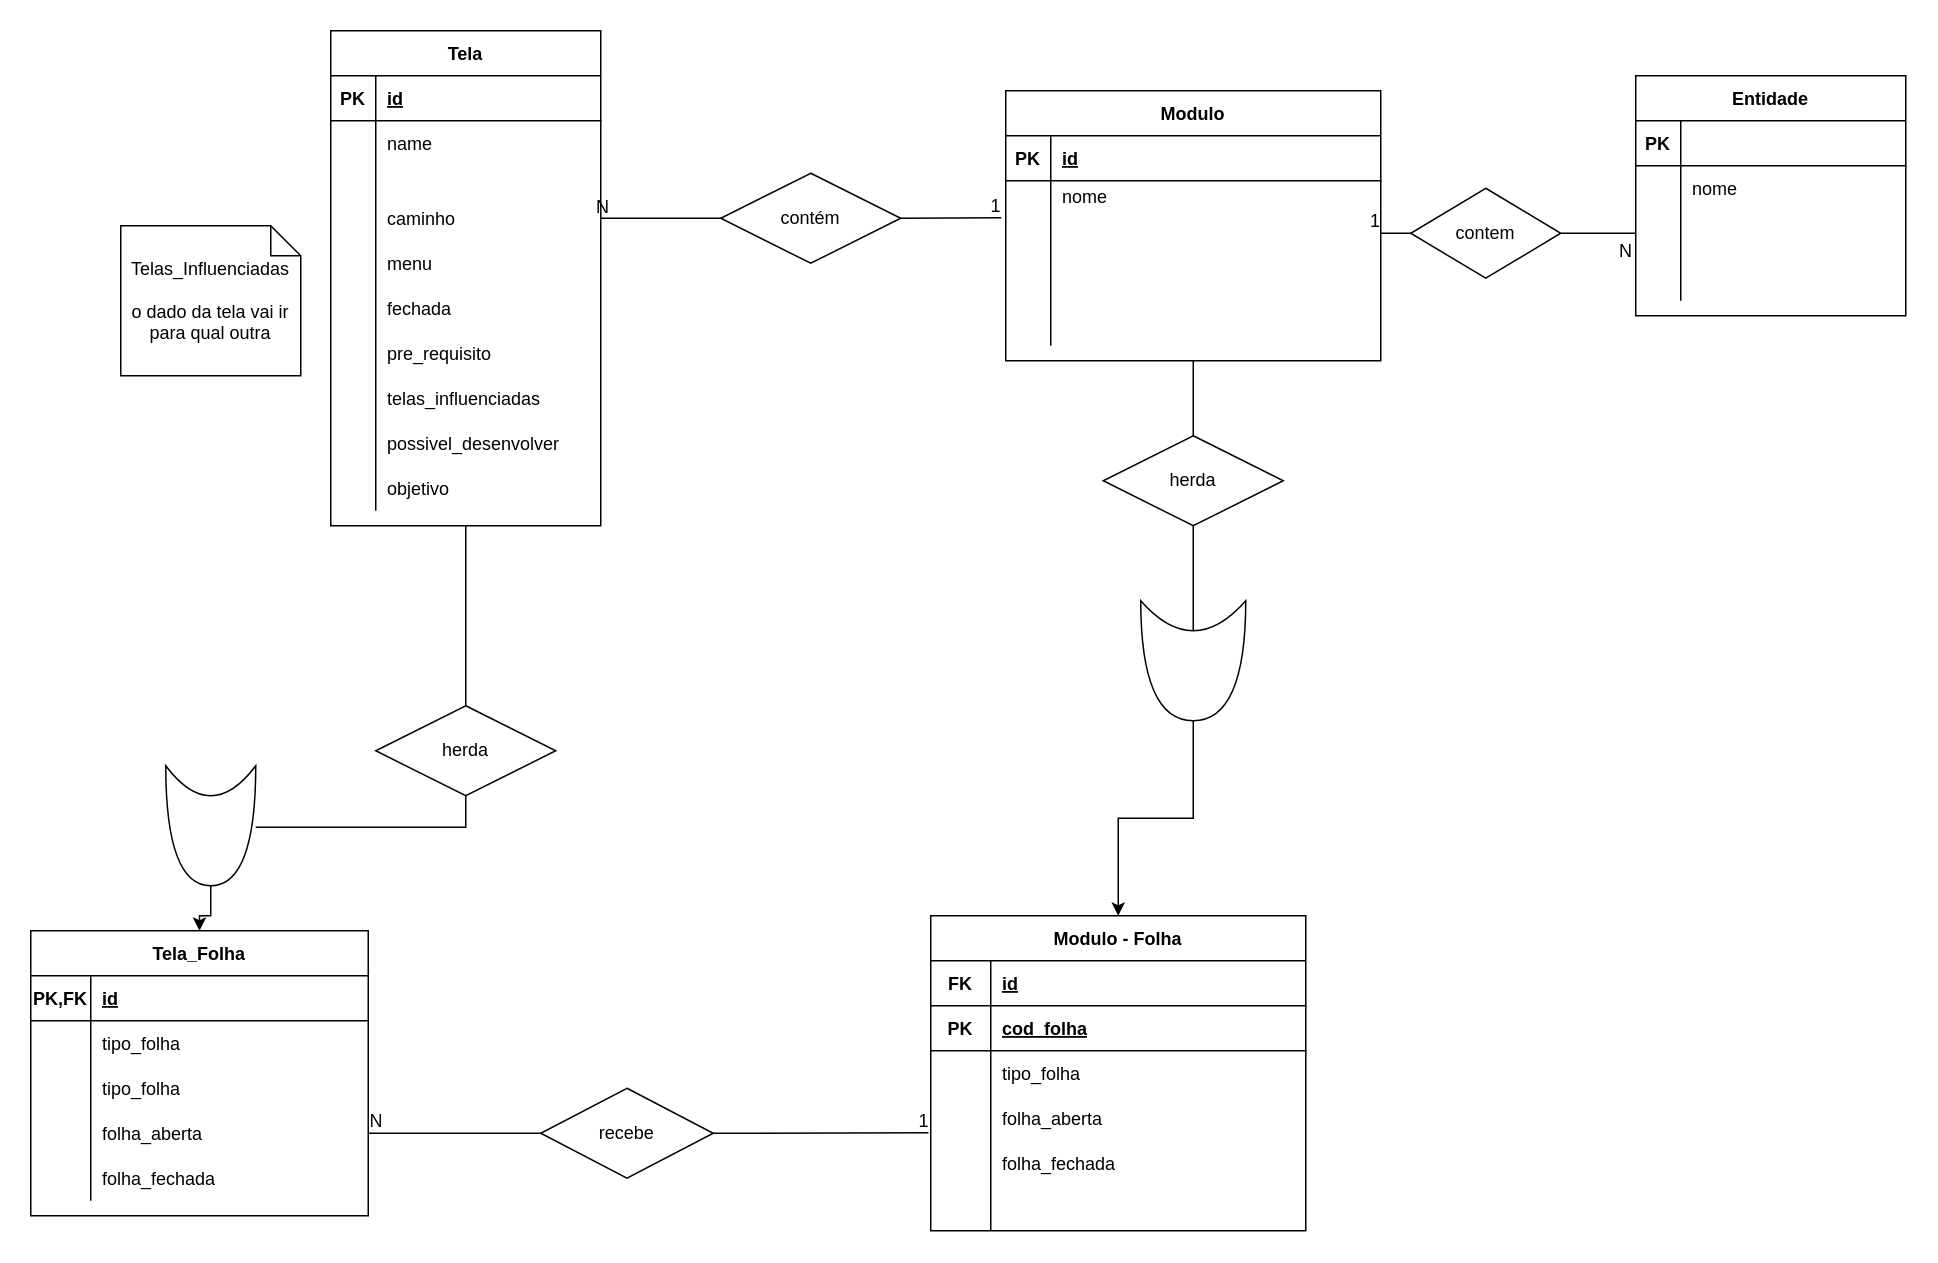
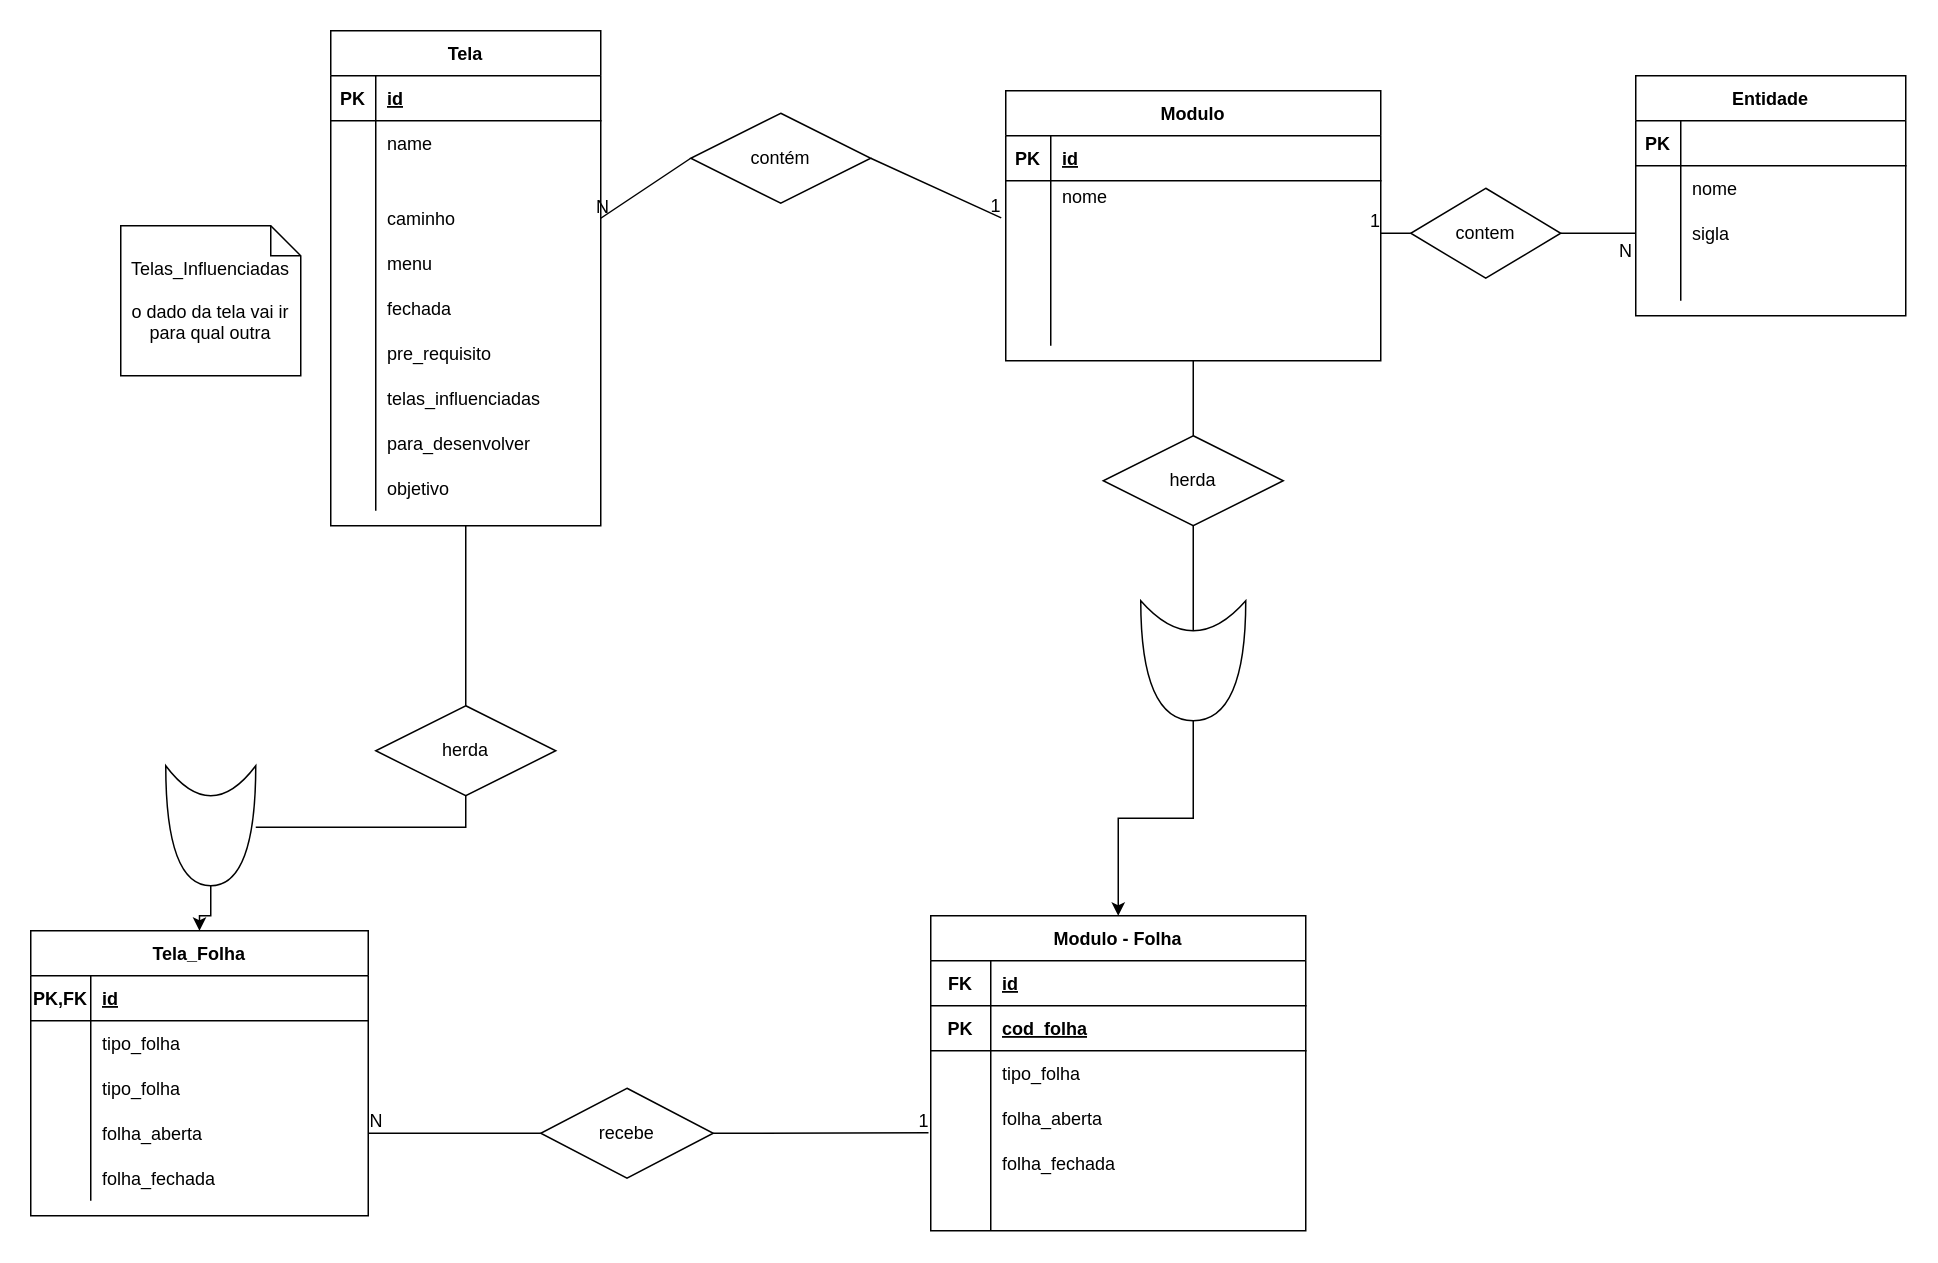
(811, 218) -> (781, 158)
none -> (1793, 233)
(481, 444) -> (465, 444)
